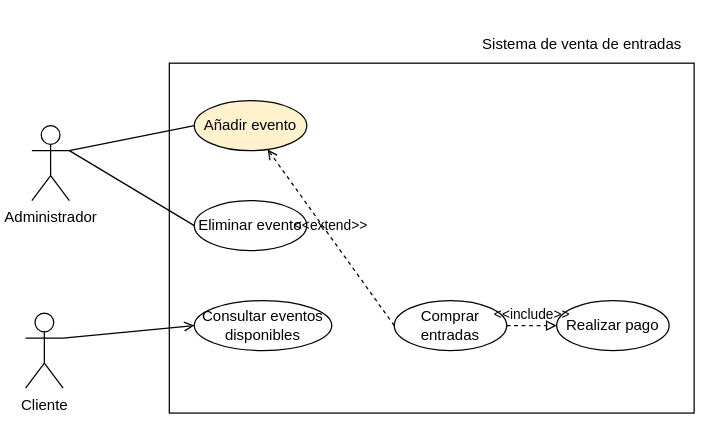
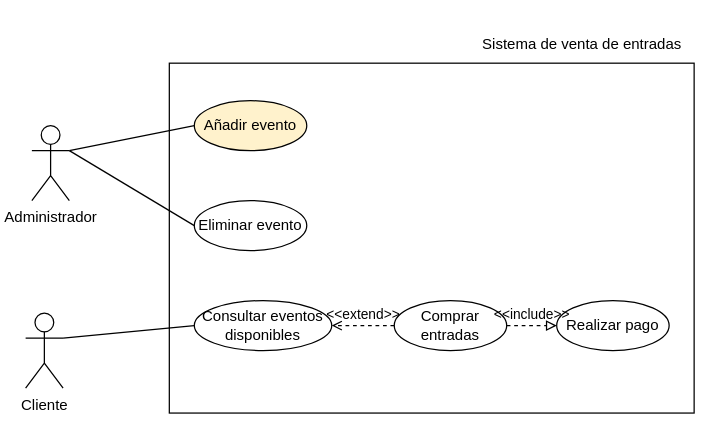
(332, 239) -> (365, 326)
(188, 326) -> (188, 326)
